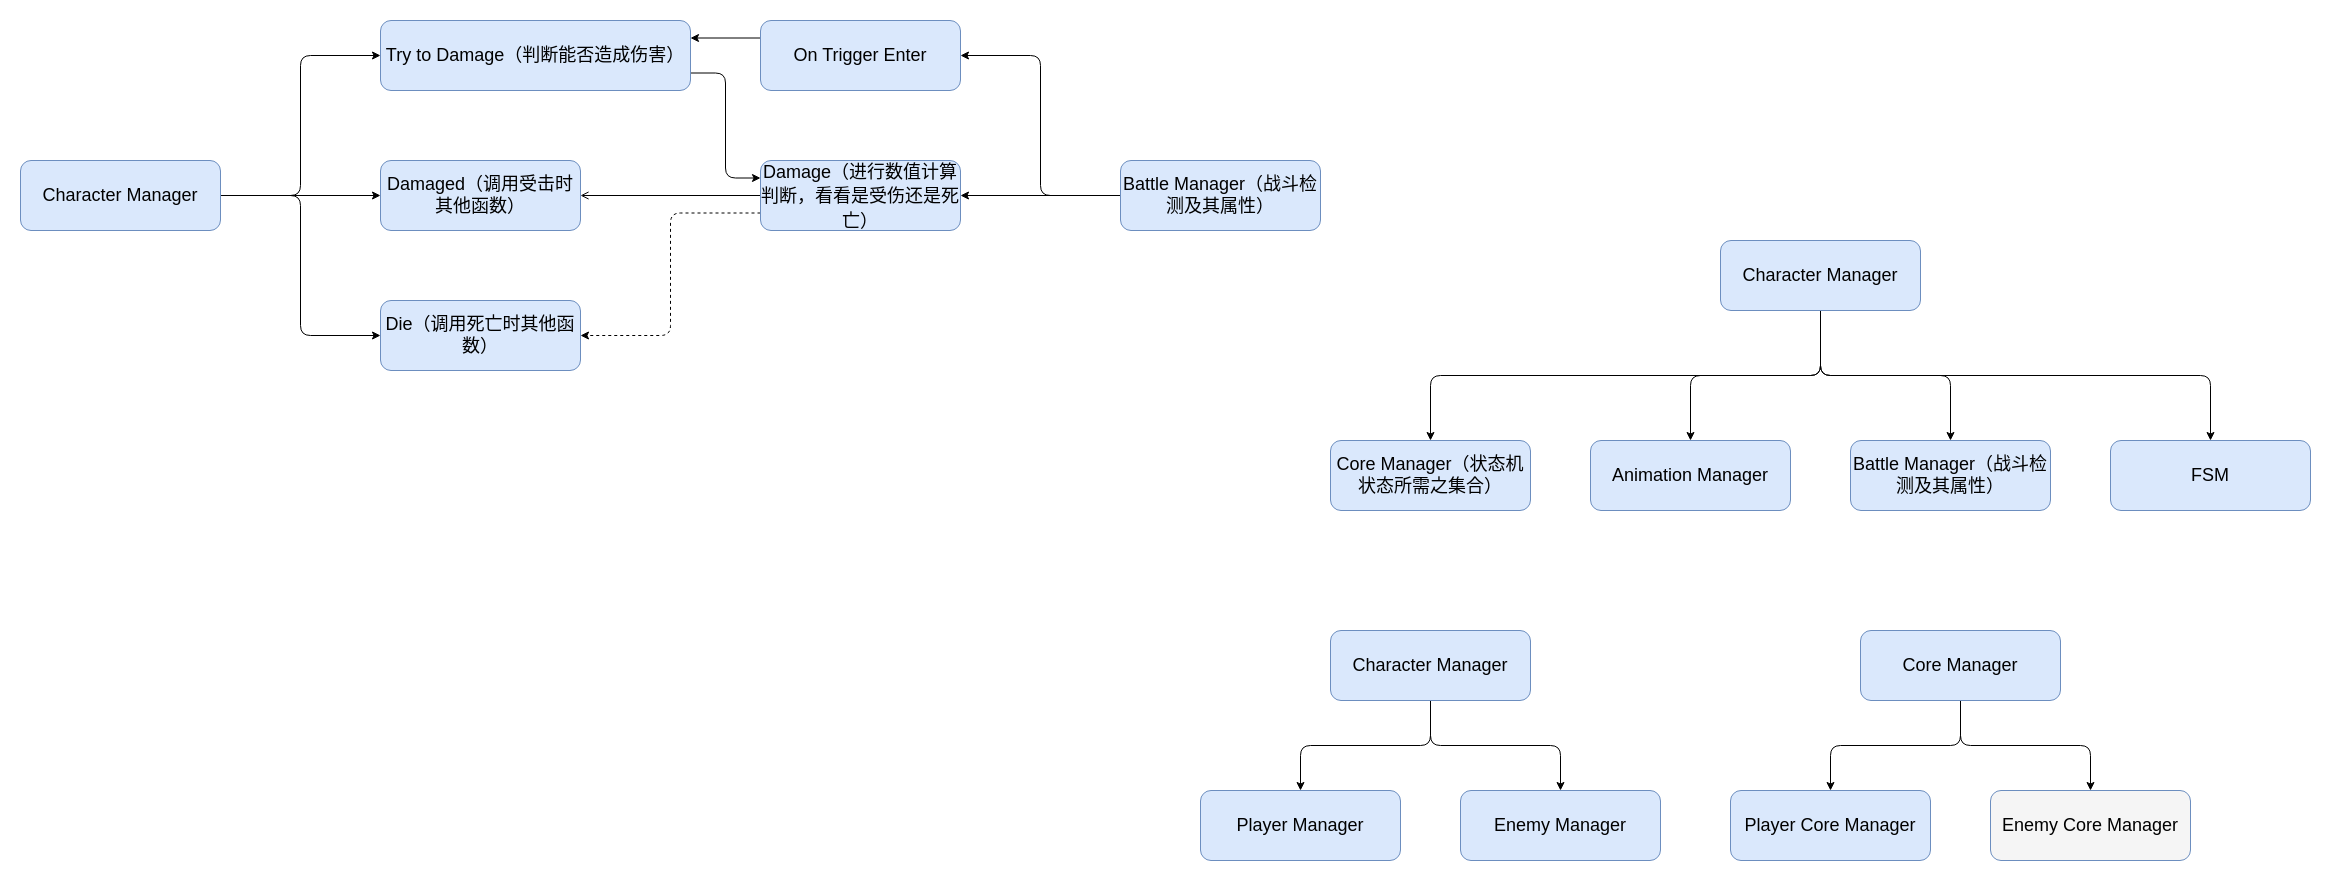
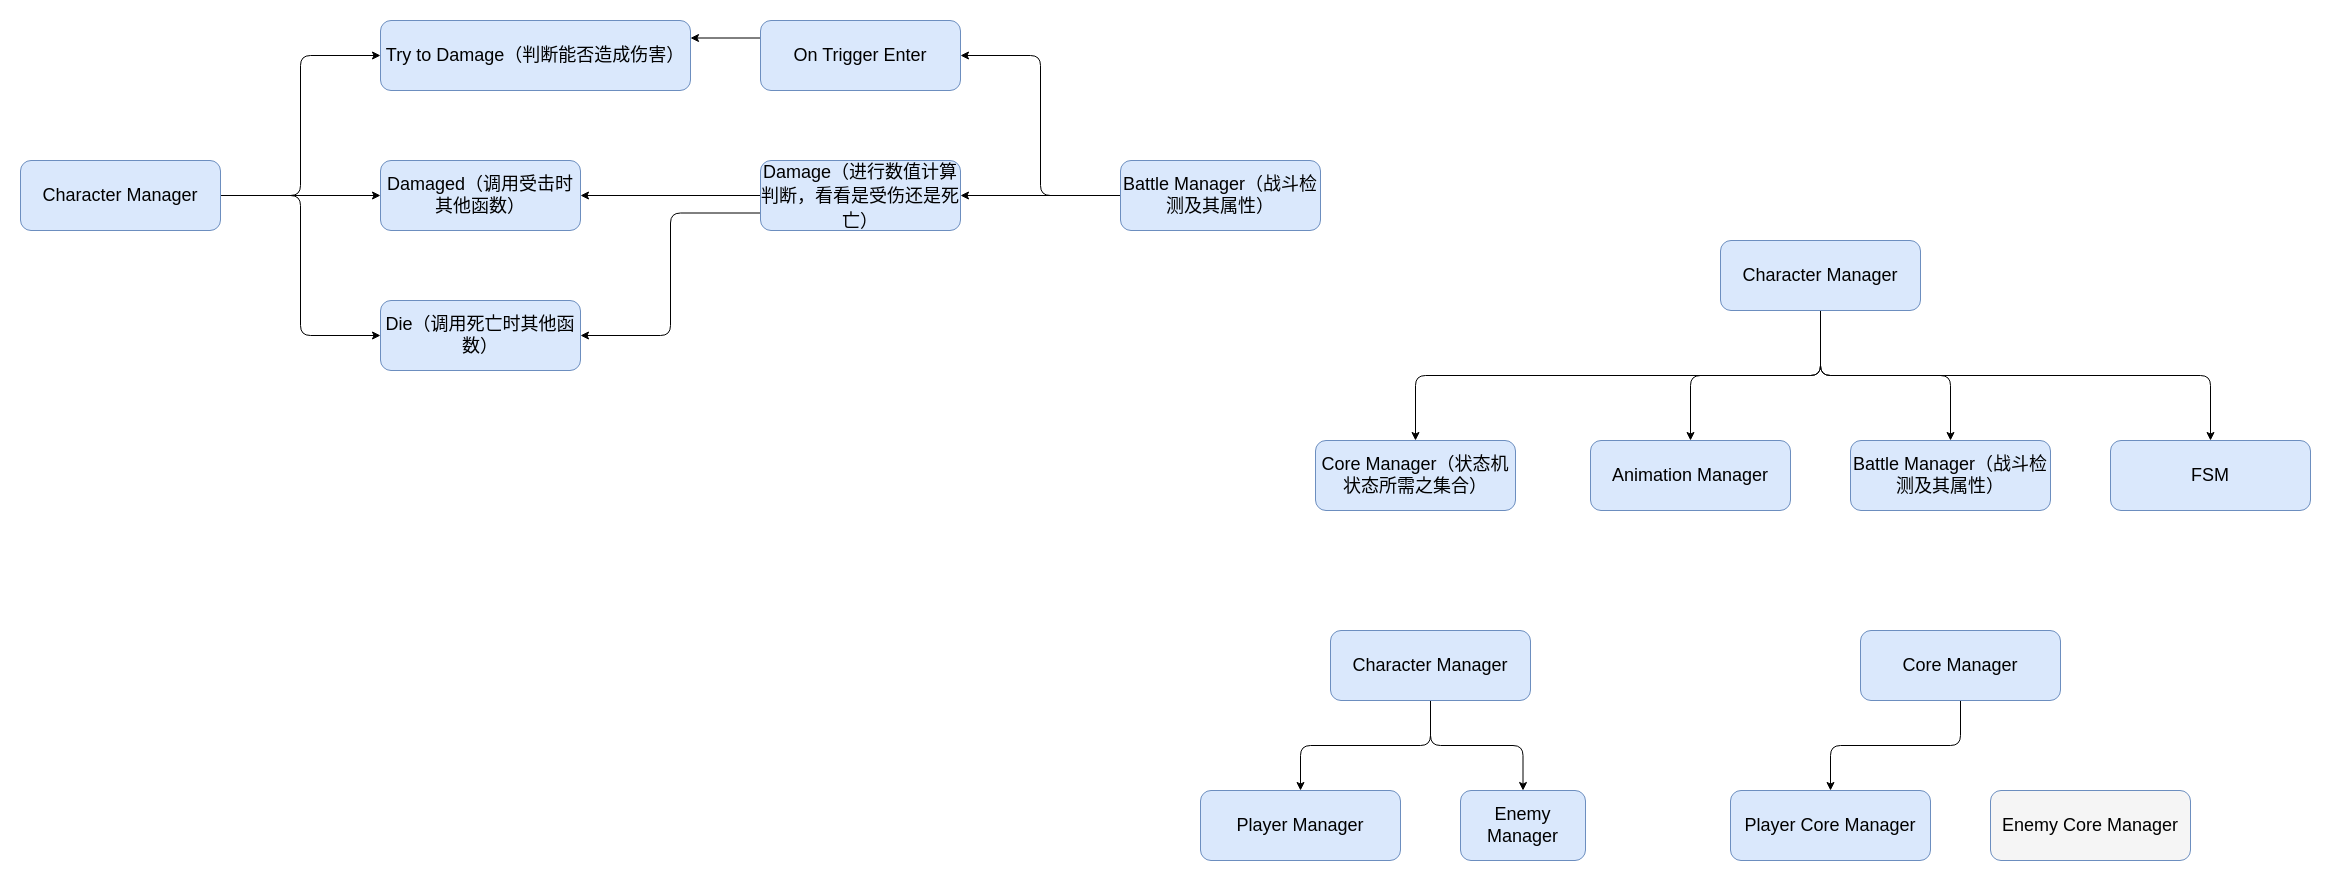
(726, 122) -> none
(587, 196) -> (589, 196)
(671, 271) -> (671, 271)
(1431, 476) -> (1416, 476)
(2041, 746) -> none
(1561, 826) -> (1523, 826)
